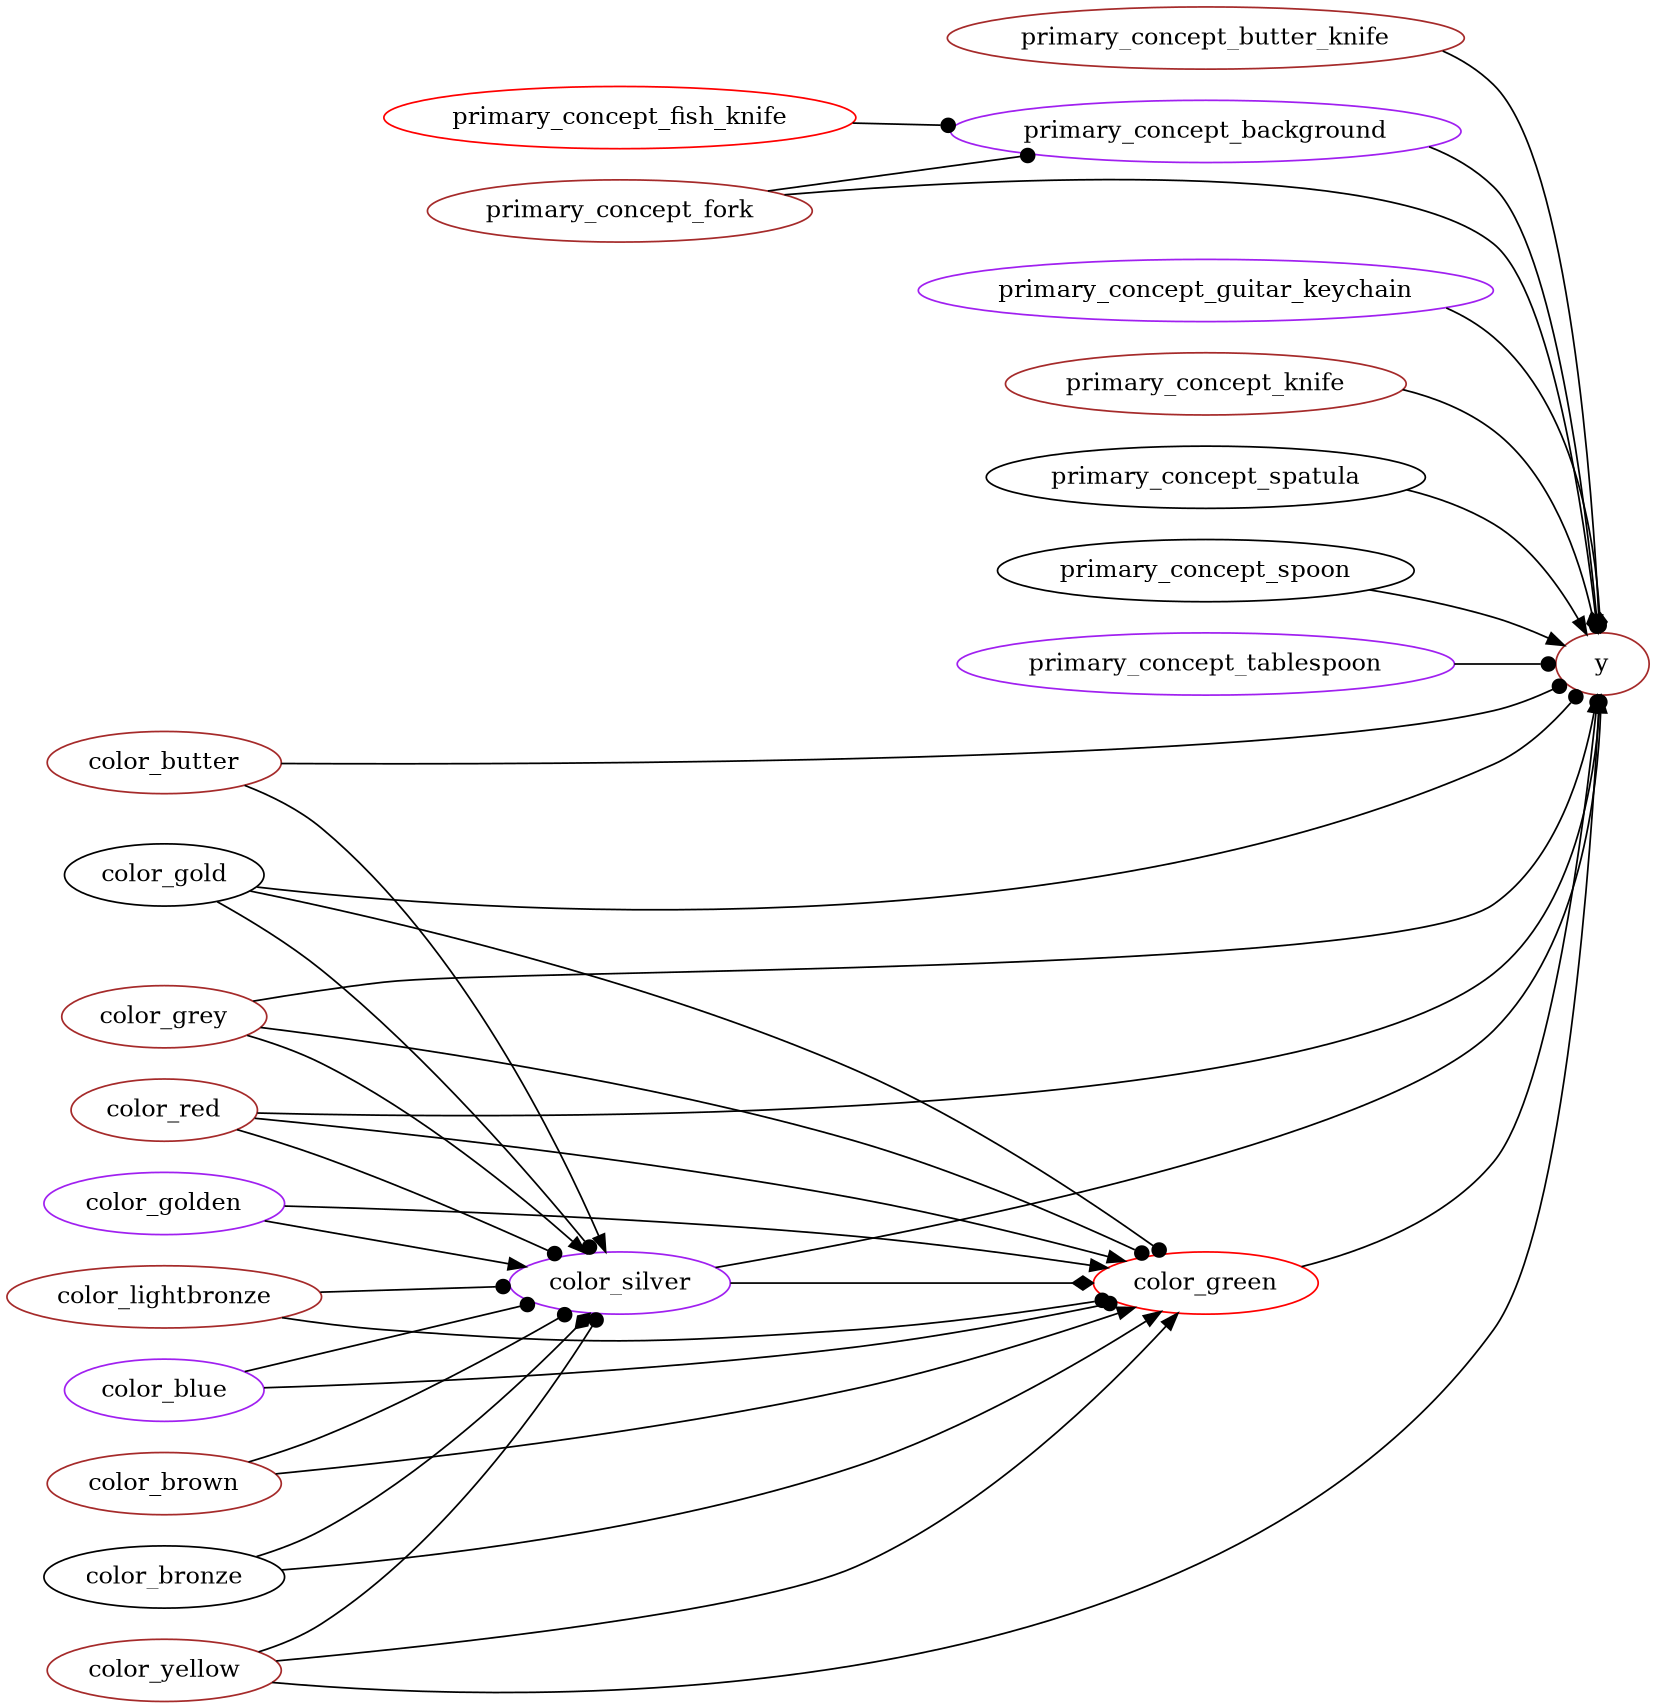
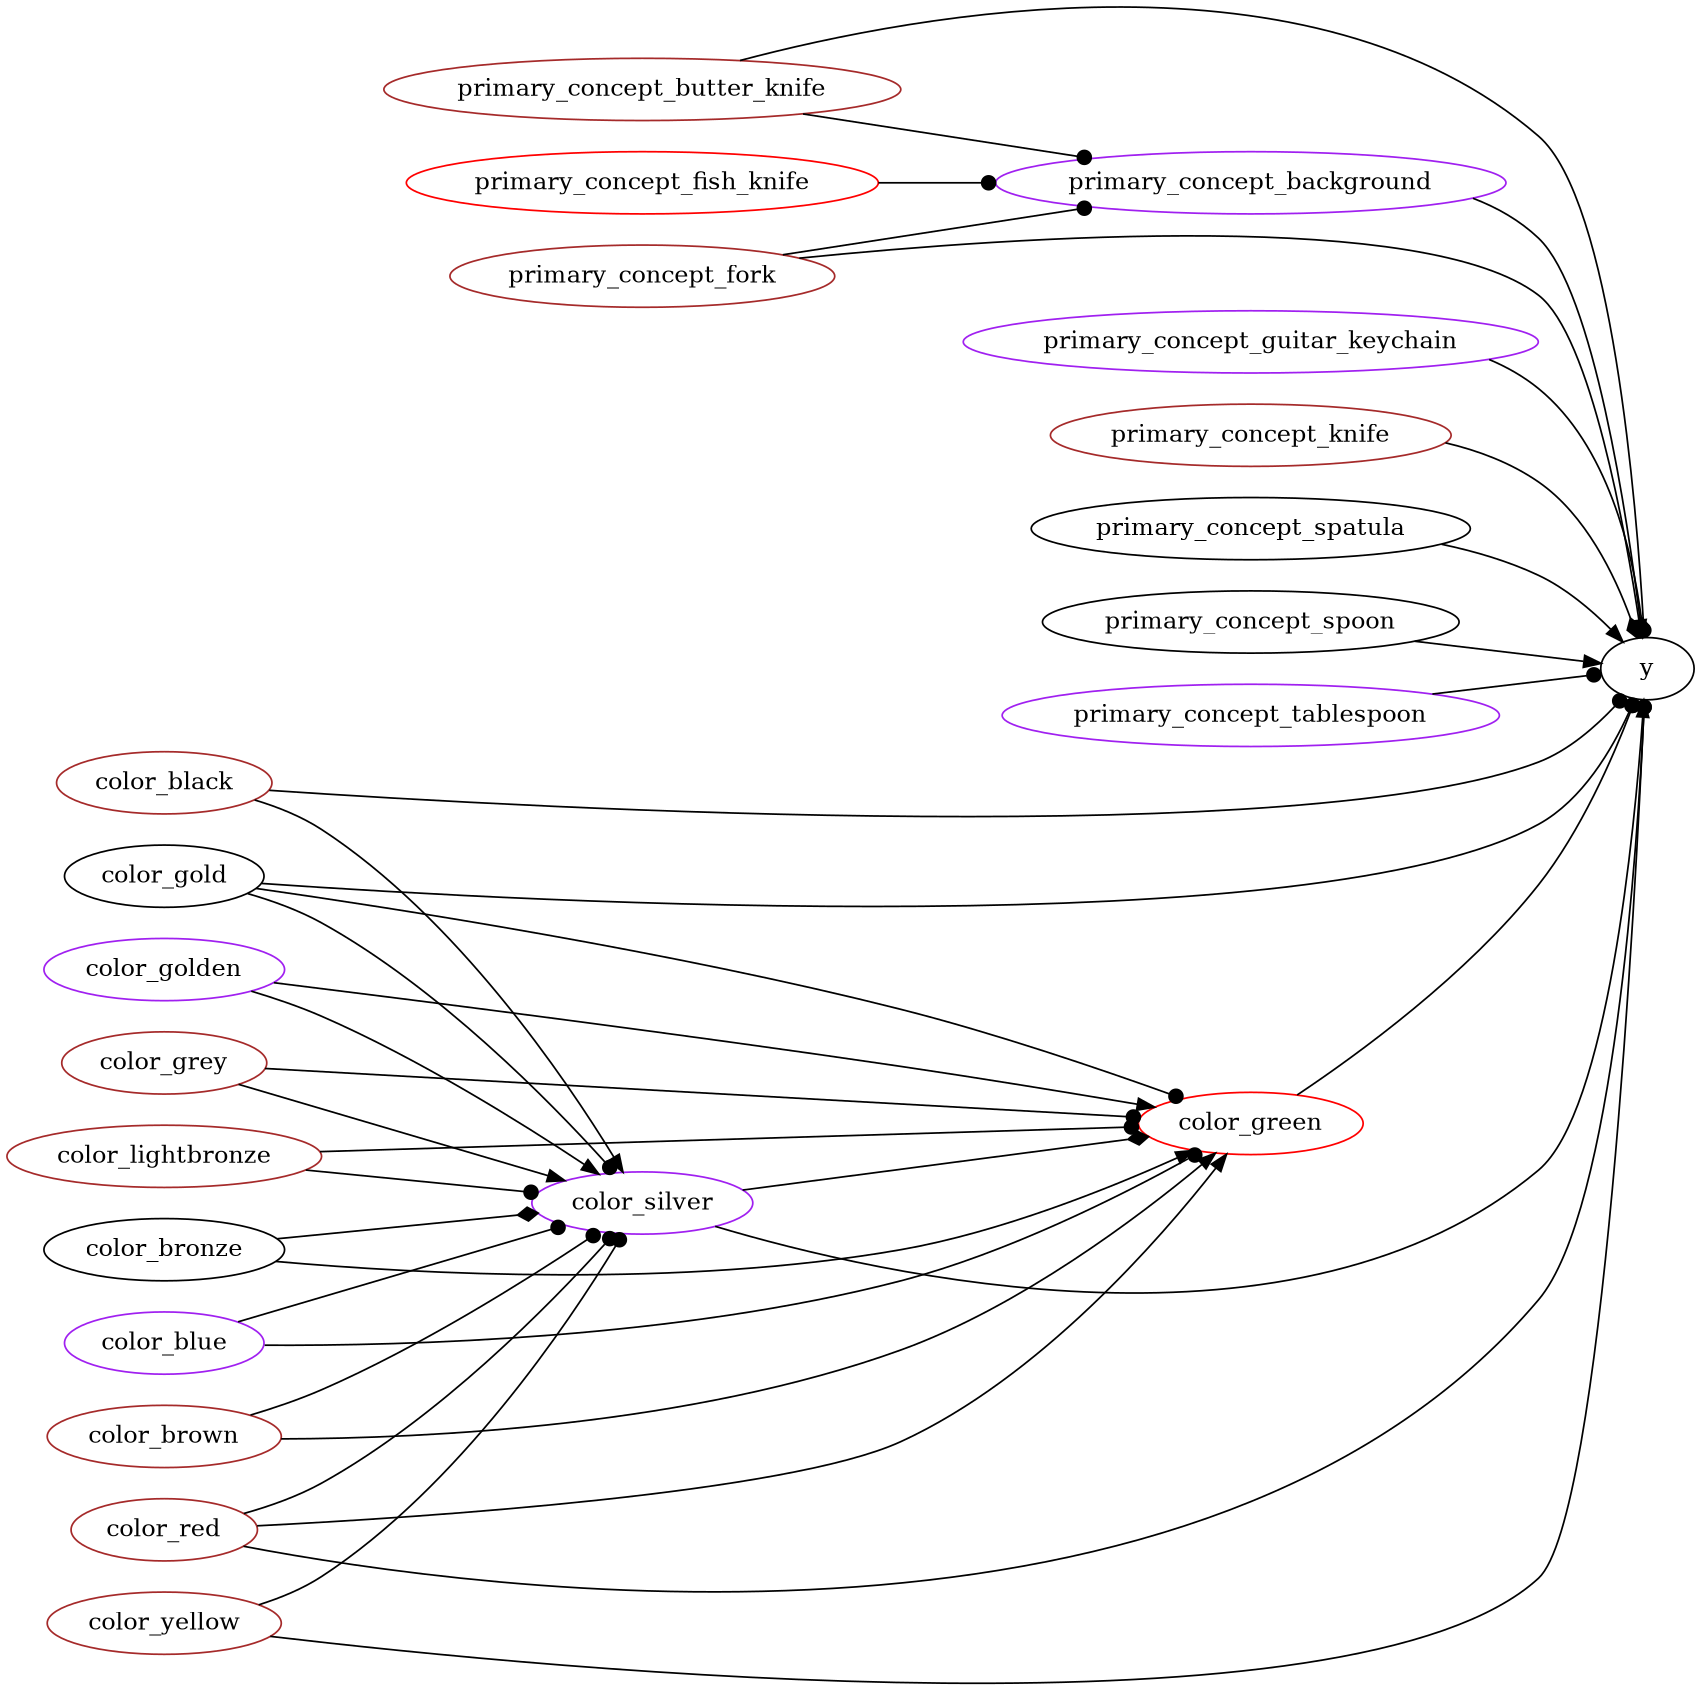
none -> (940, 135)
(1602, 664) -> (1647, 669)
(164, 763) -> (164, 783)
(986, 963) -> none
(763, 1594) -> none
